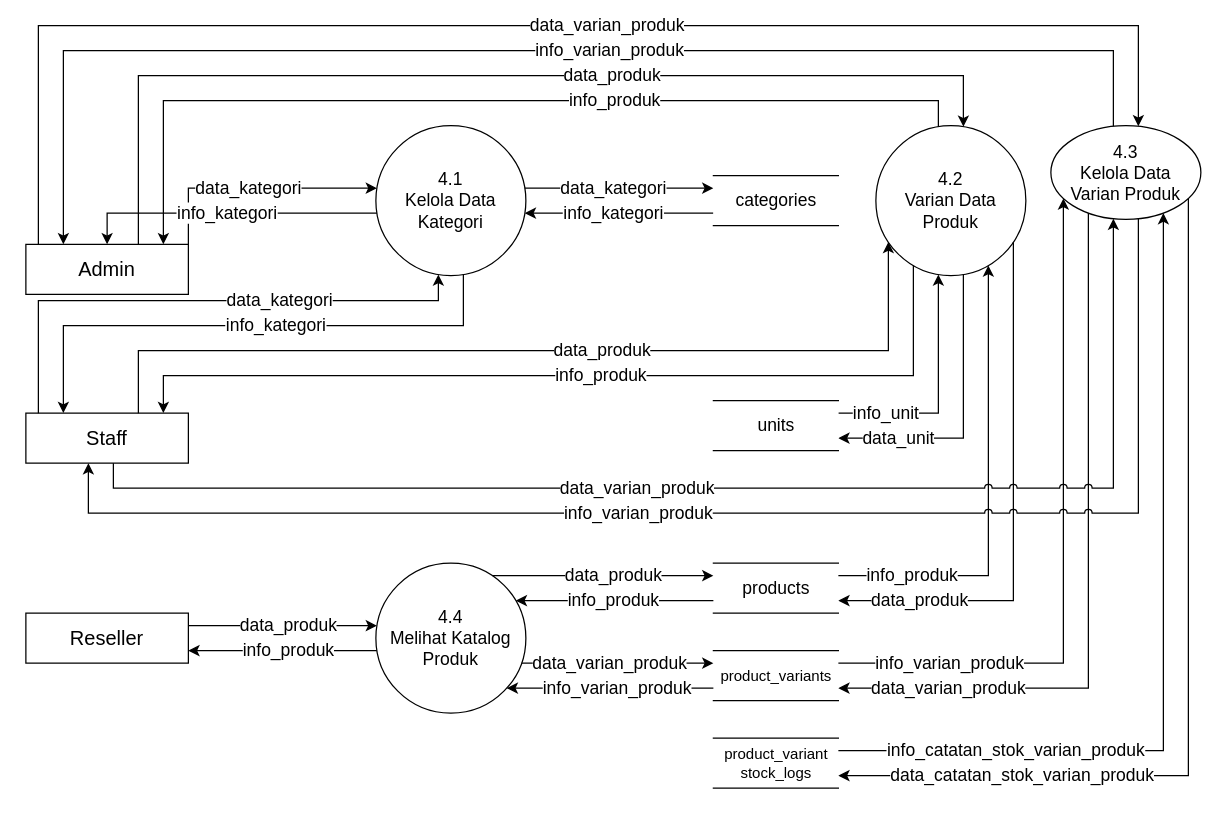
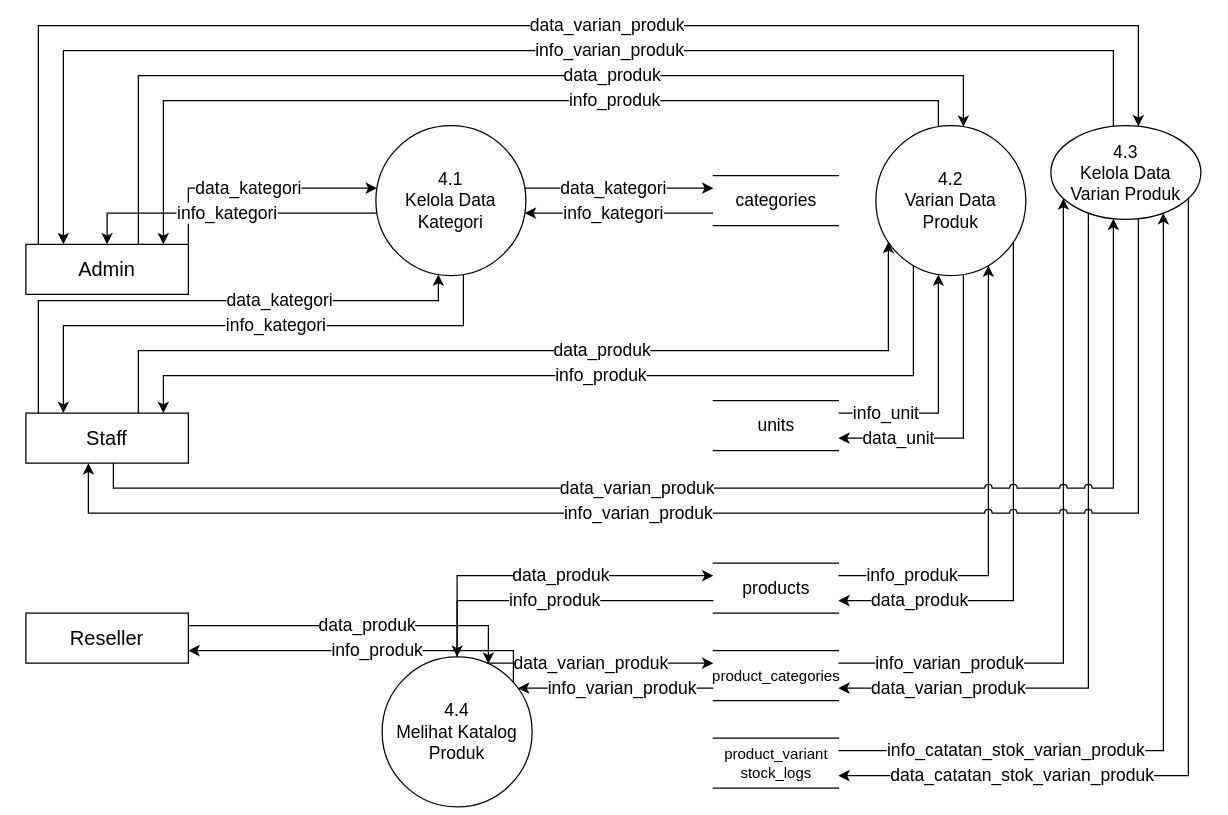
(451, 638) -> (457, 732)
(776, 676) -> (776, 676)
